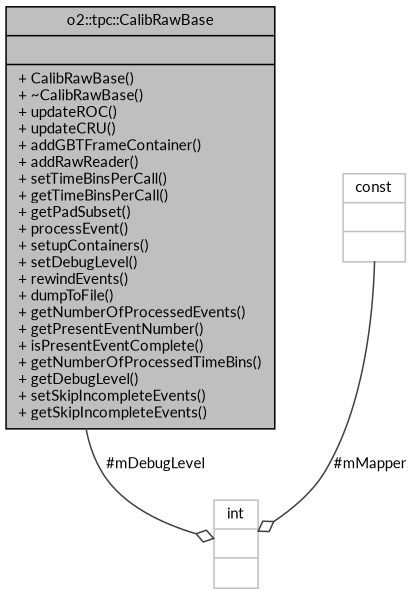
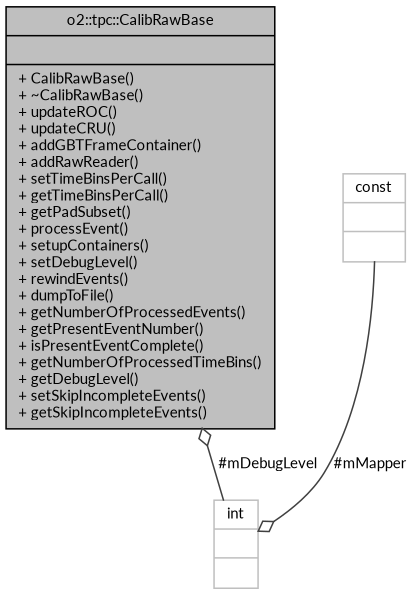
(124, 497) -> (216, 473)
